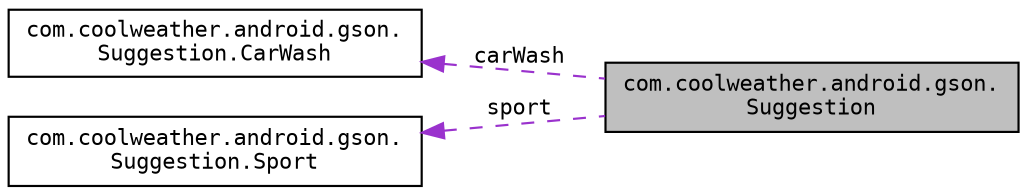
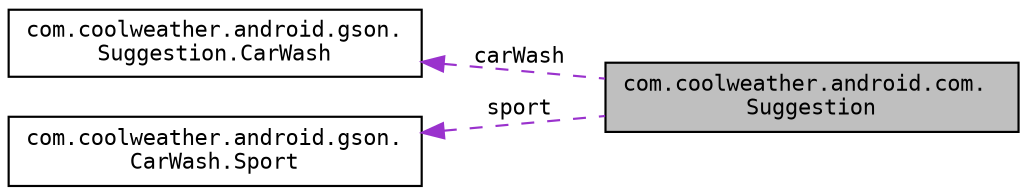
(812, 97) -> (812, 97)
(215, 151) -> (215, 151)
